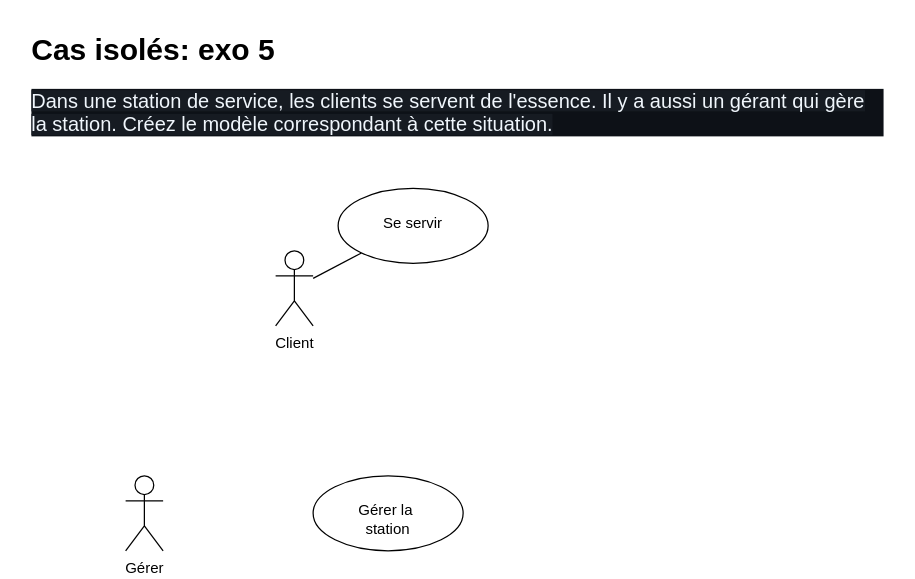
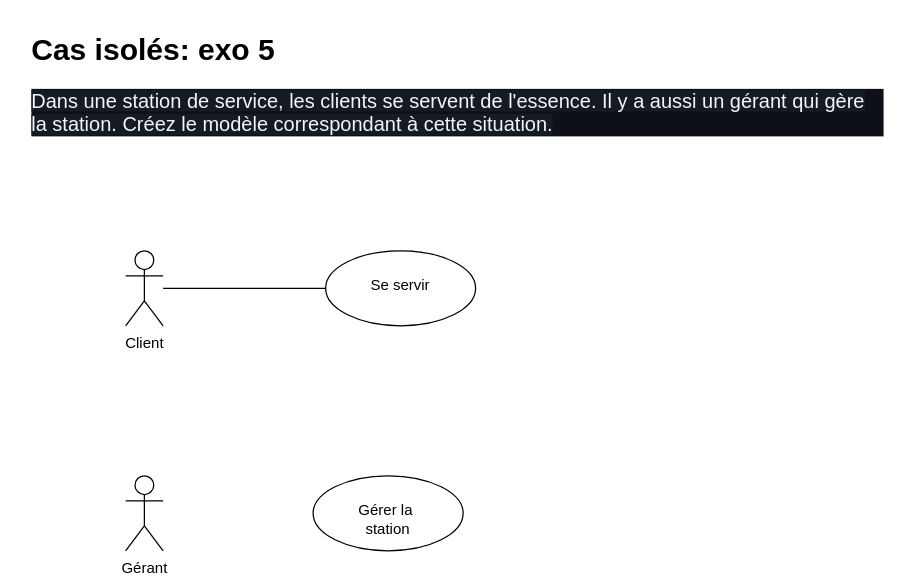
(413, 226) -> (401, 288)
(294, 288) -> (144, 288)
(145, 568) -> (145, 568)
